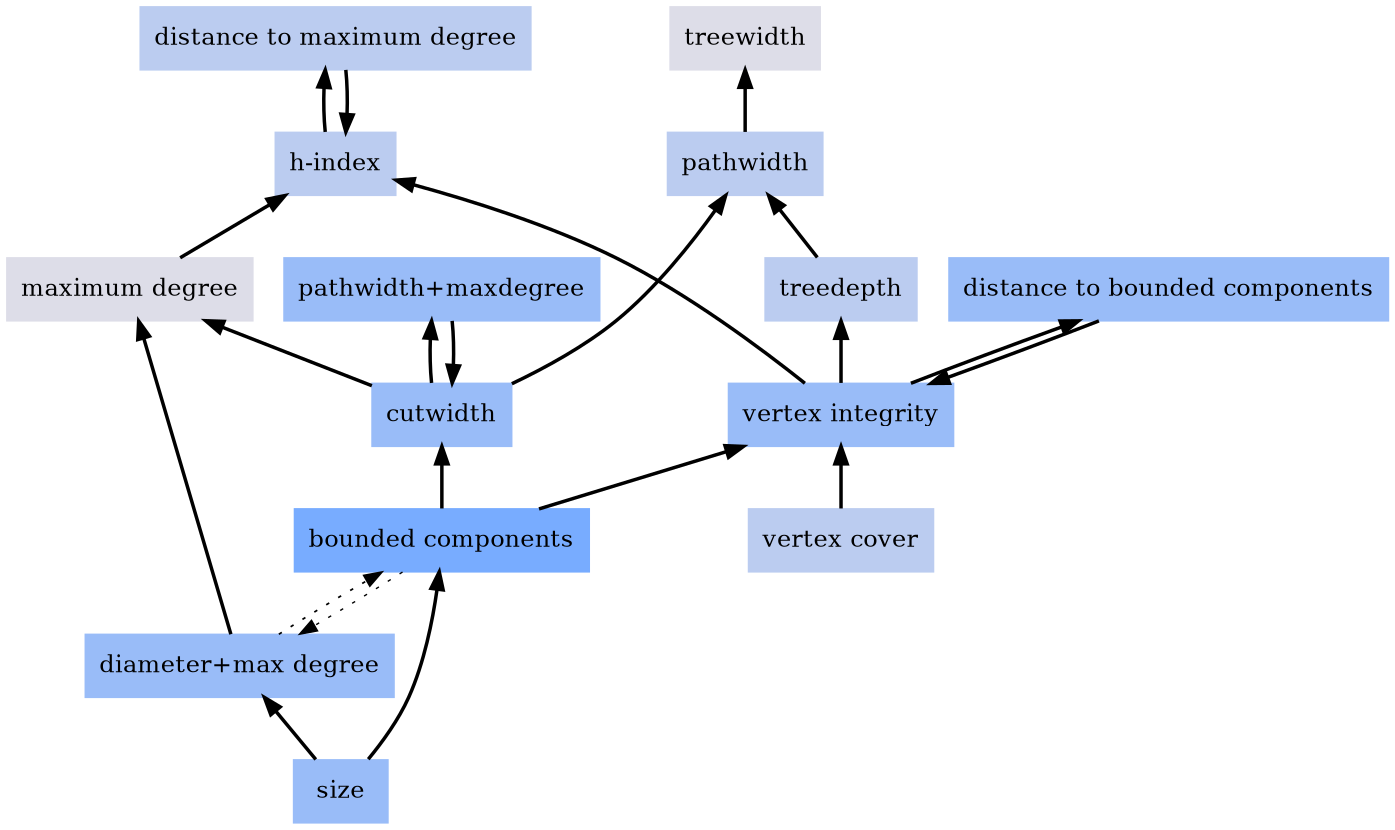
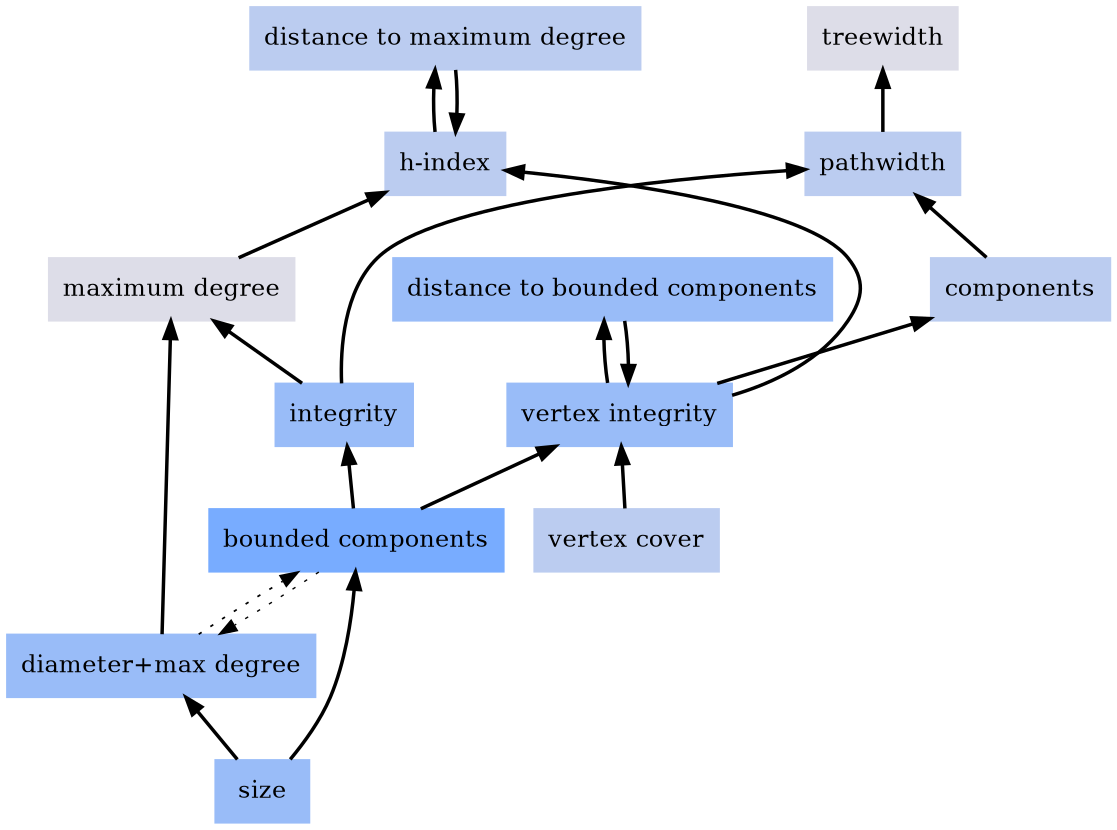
(442, 289) -> none
(841, 289) -> (1021, 289)
(442, 415) -> (344, 415)
